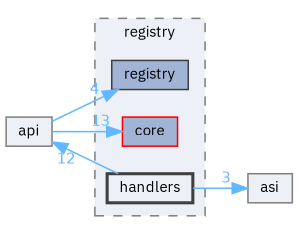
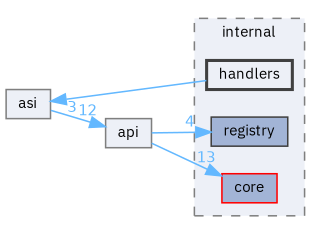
(150, 33) -> (249, 33)
(84, 158) -> (71, 116)
